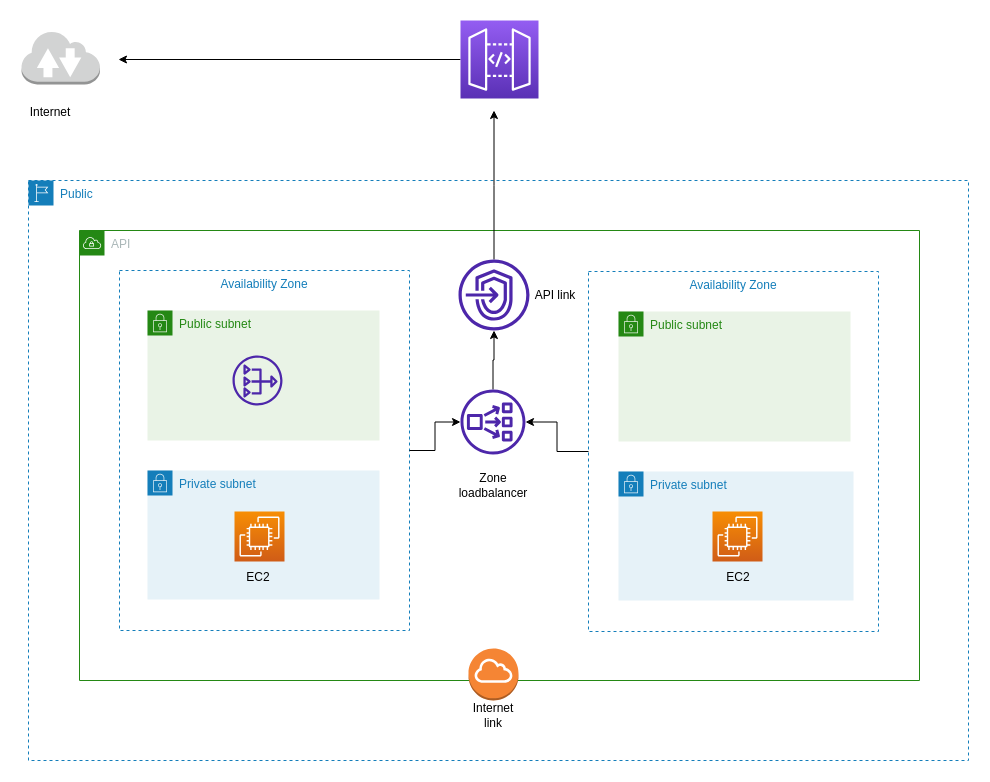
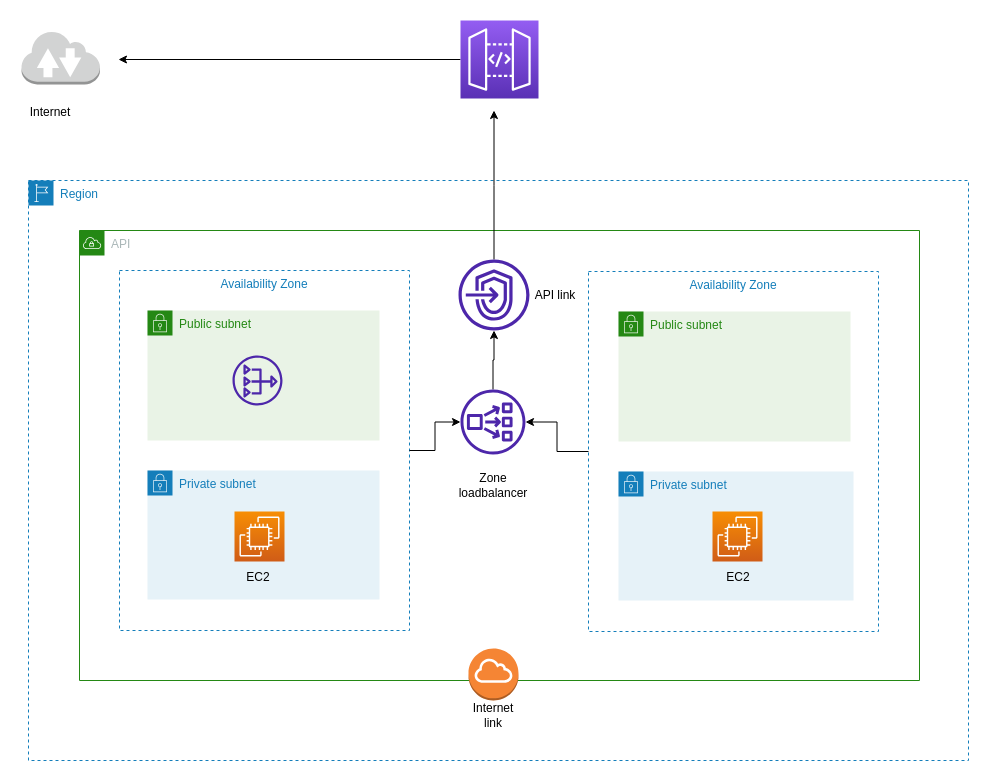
(78, 195) -> (79, 195)
